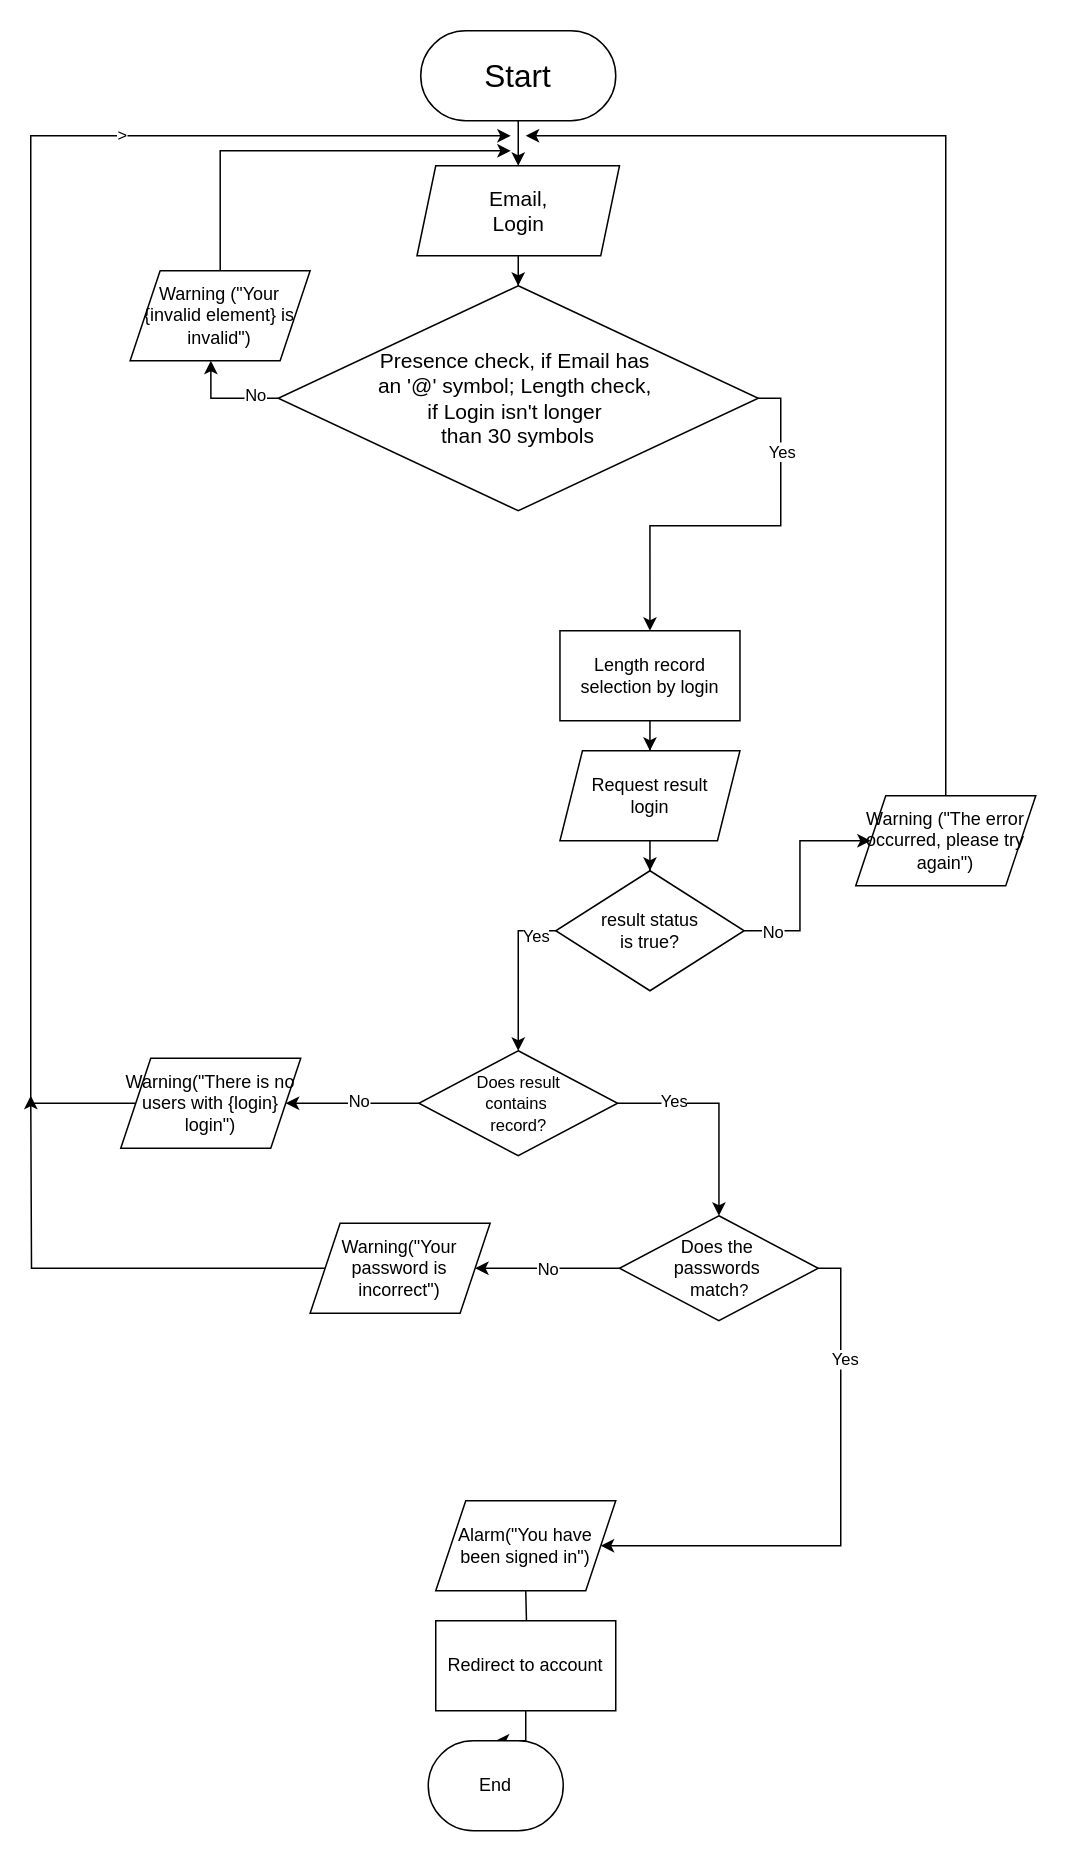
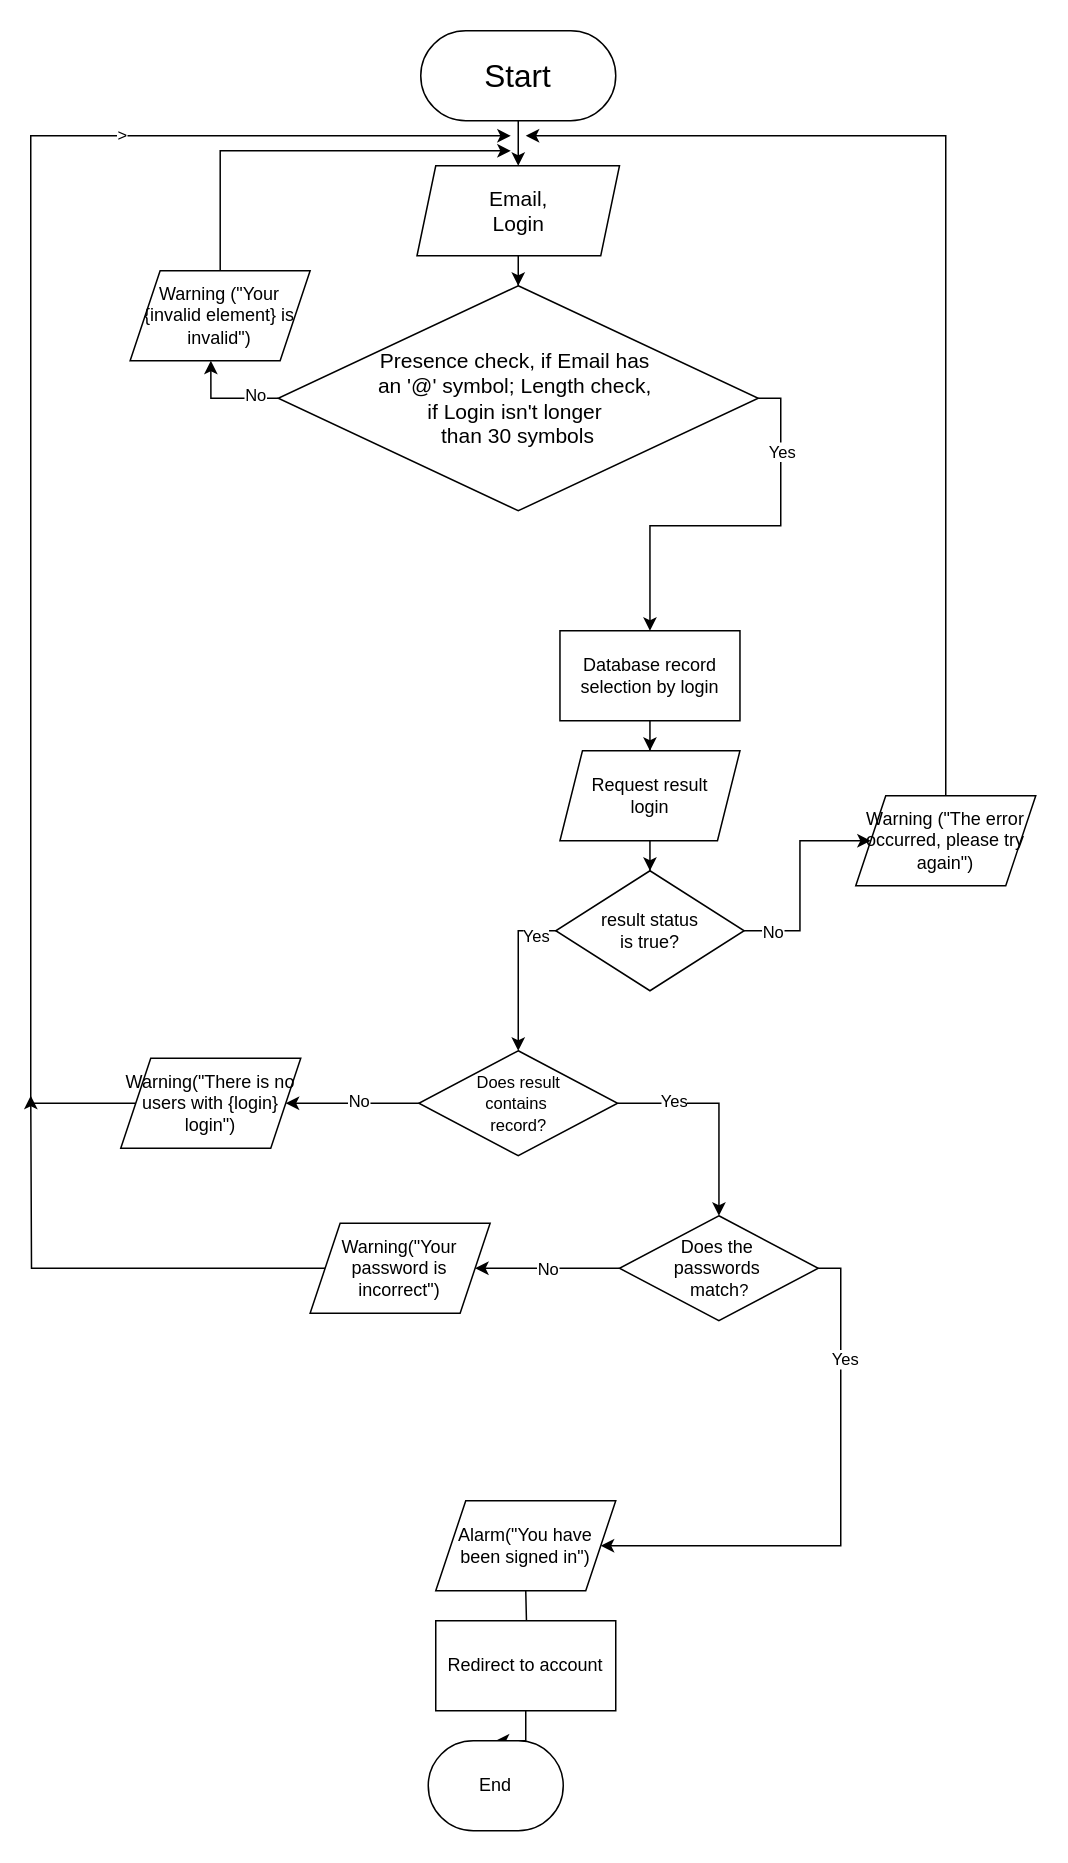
(650, 676) -> (650, 676)
